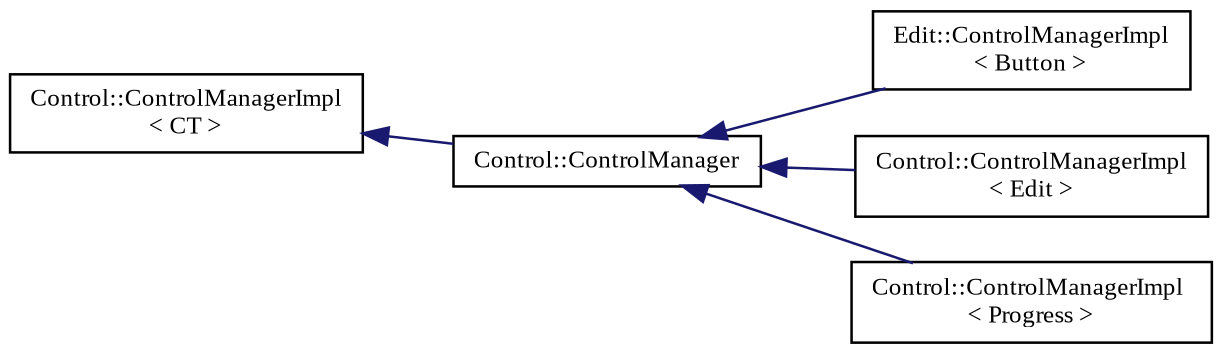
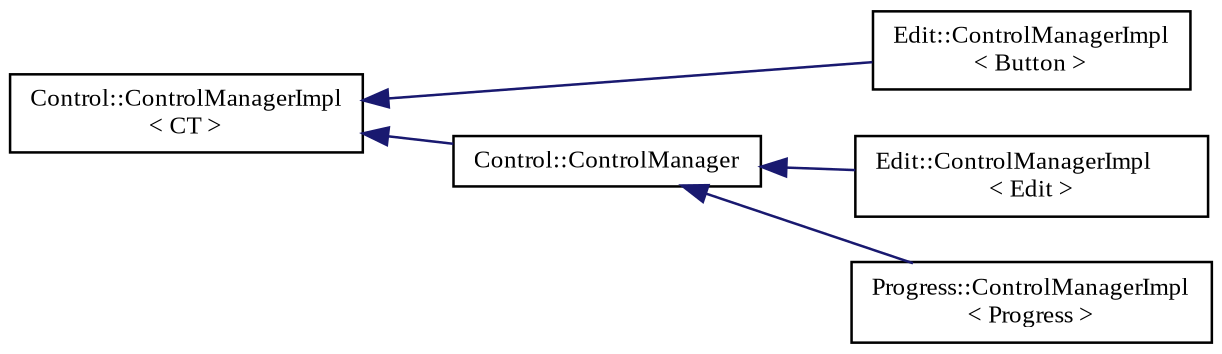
(806, 109) -> (630, 80)
(1032, 176) -> (1032, 176)
(1032, 302) -> (1032, 302)
